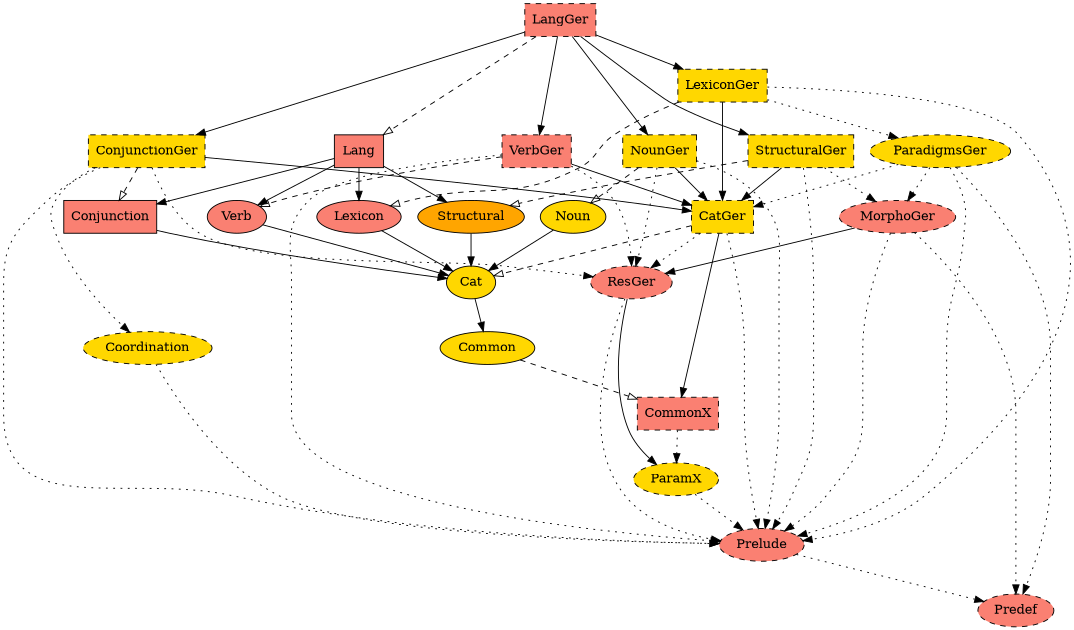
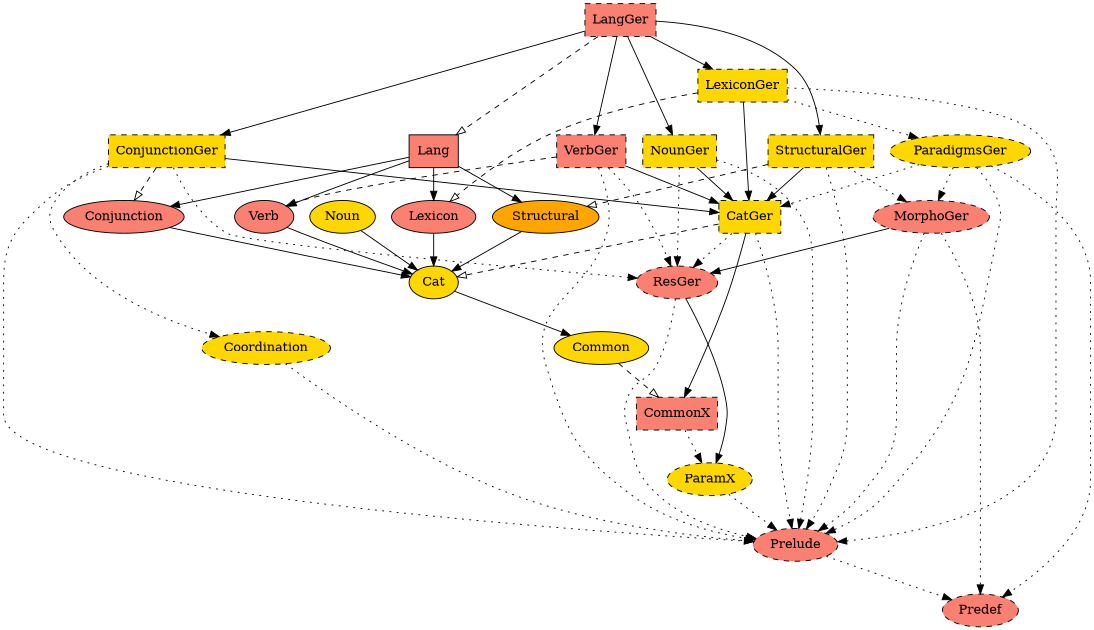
(628, 175) -> none
(110, 217) -> (124, 217)
